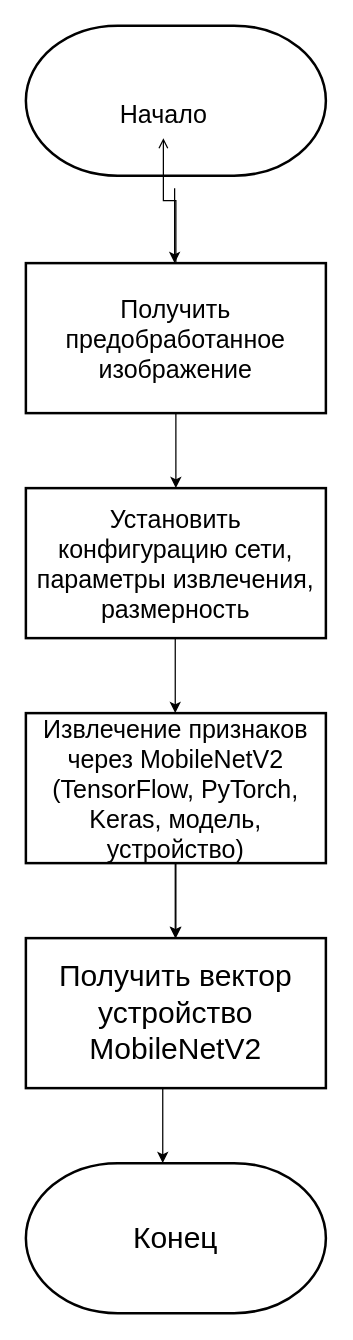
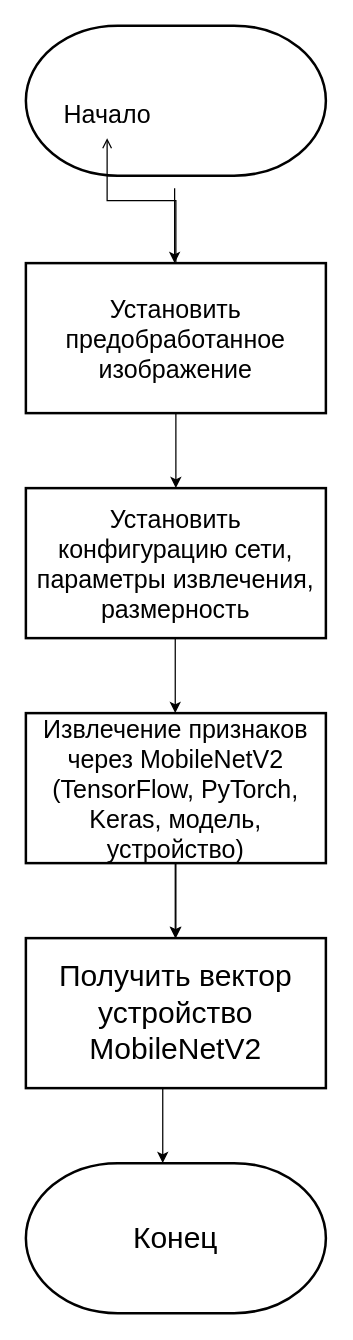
(163, 113) -> (107, 113)
(176, 338) -> (176, 338)
